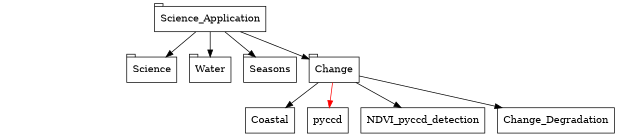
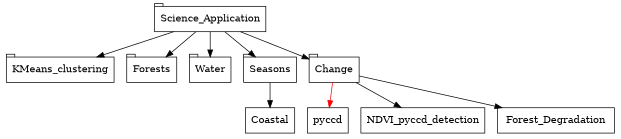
none -> (60, 70)
(152, 70) -> (152, 70)
(305, 93) -> (270, 92)
(556, 120) -> (556, 120)
